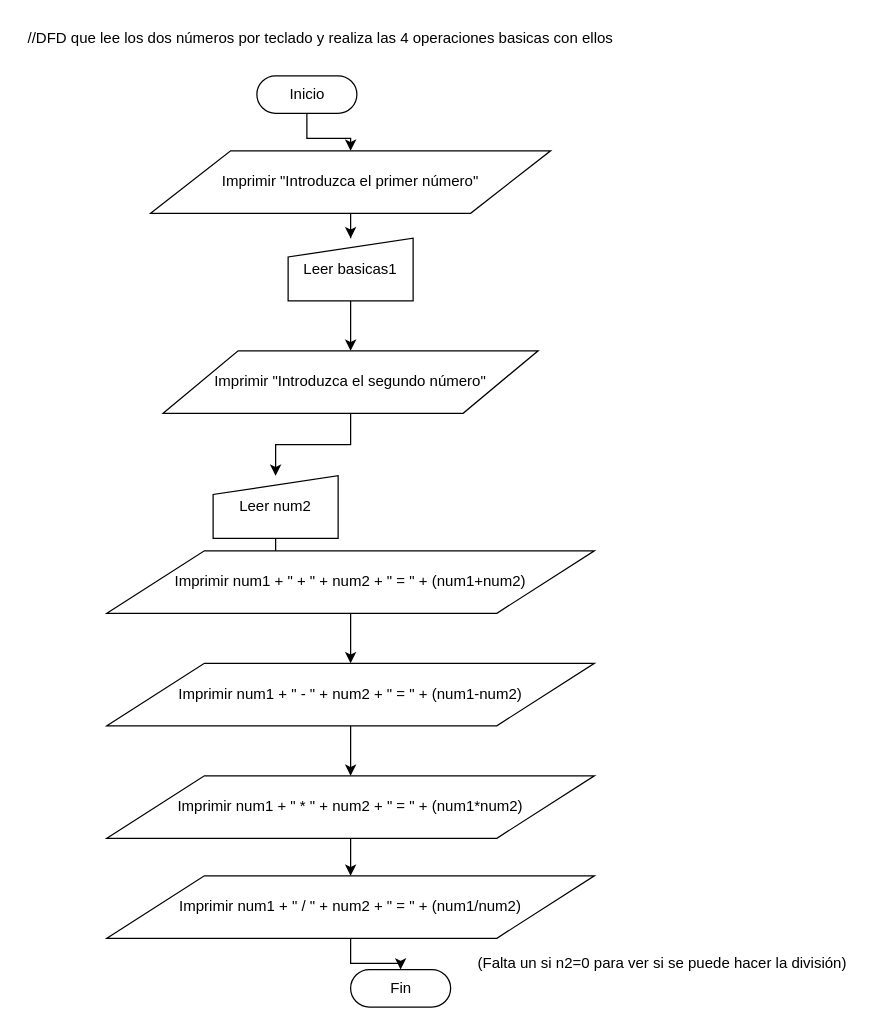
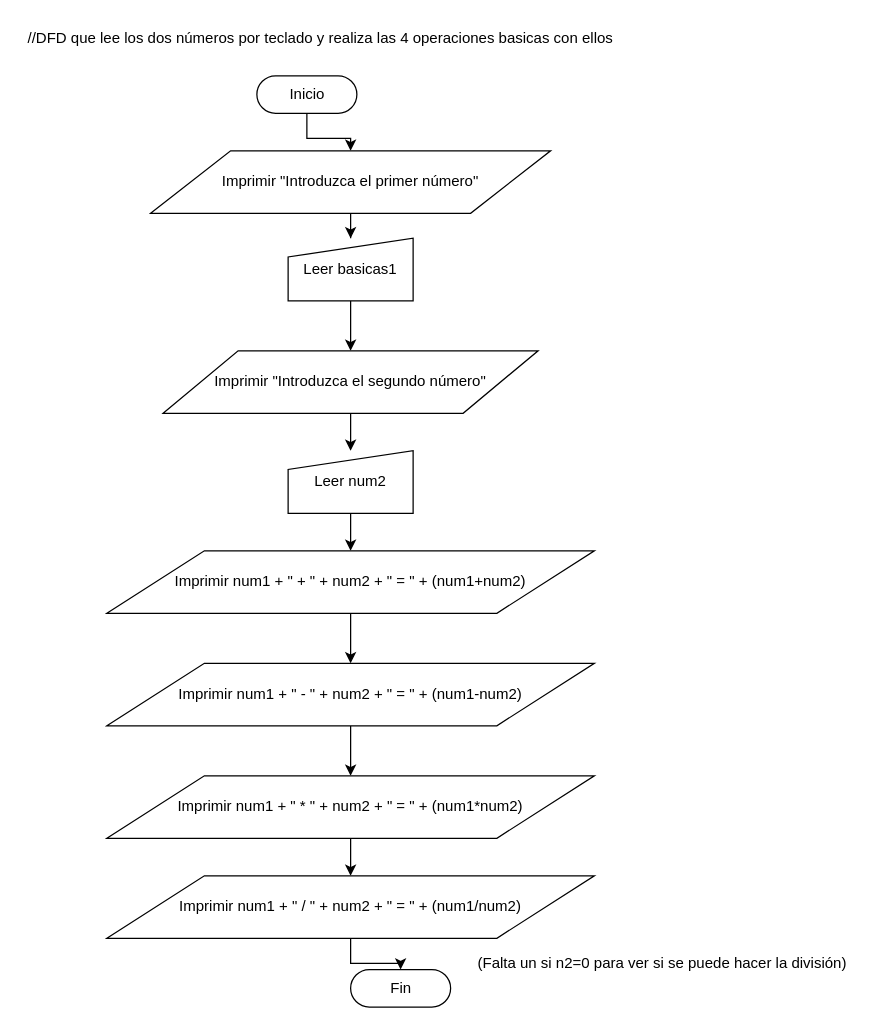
(276, 507) -> (351, 482)
